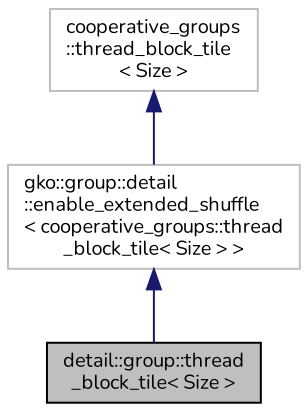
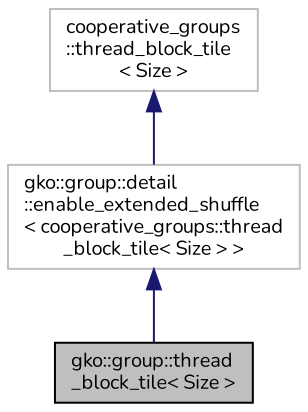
(154, 373) -> (154, 373)
